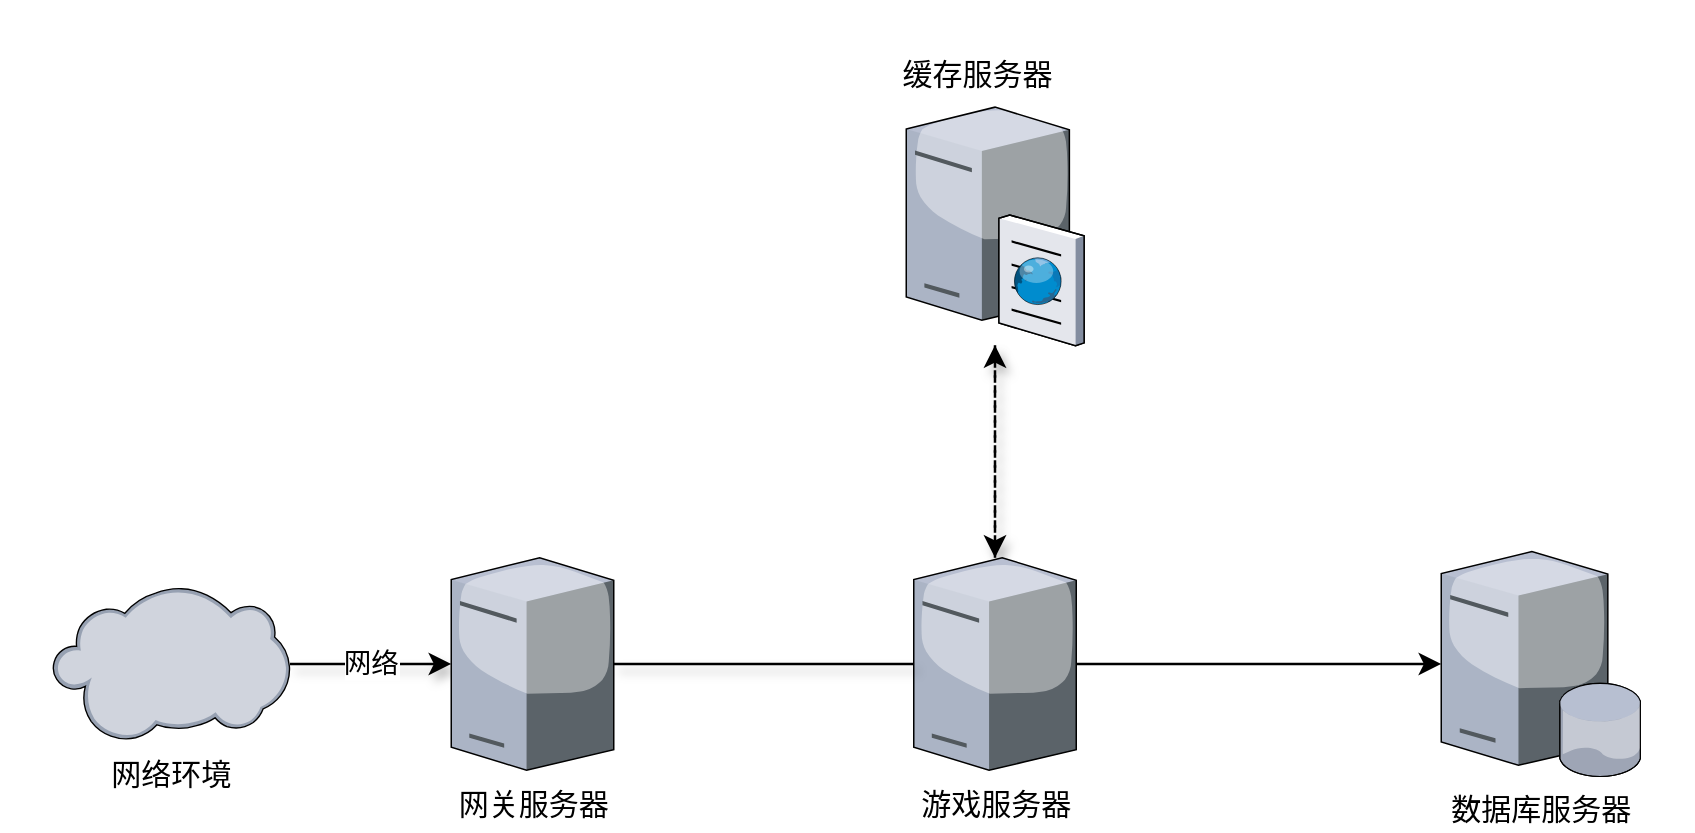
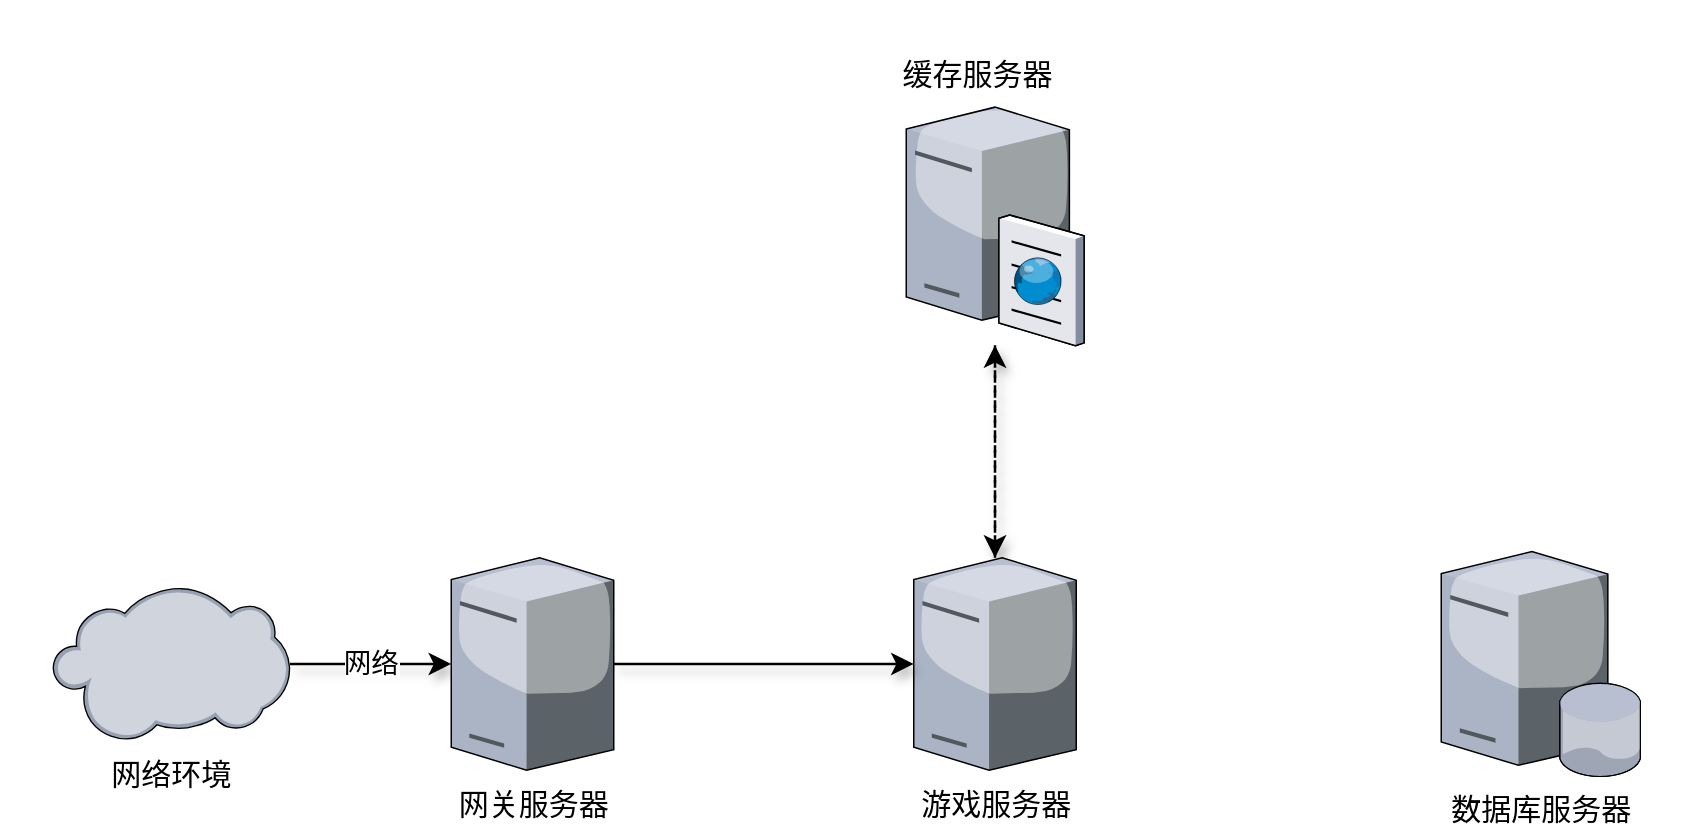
(900, 664) -> (895, 664)
(1253, 664) -> none
